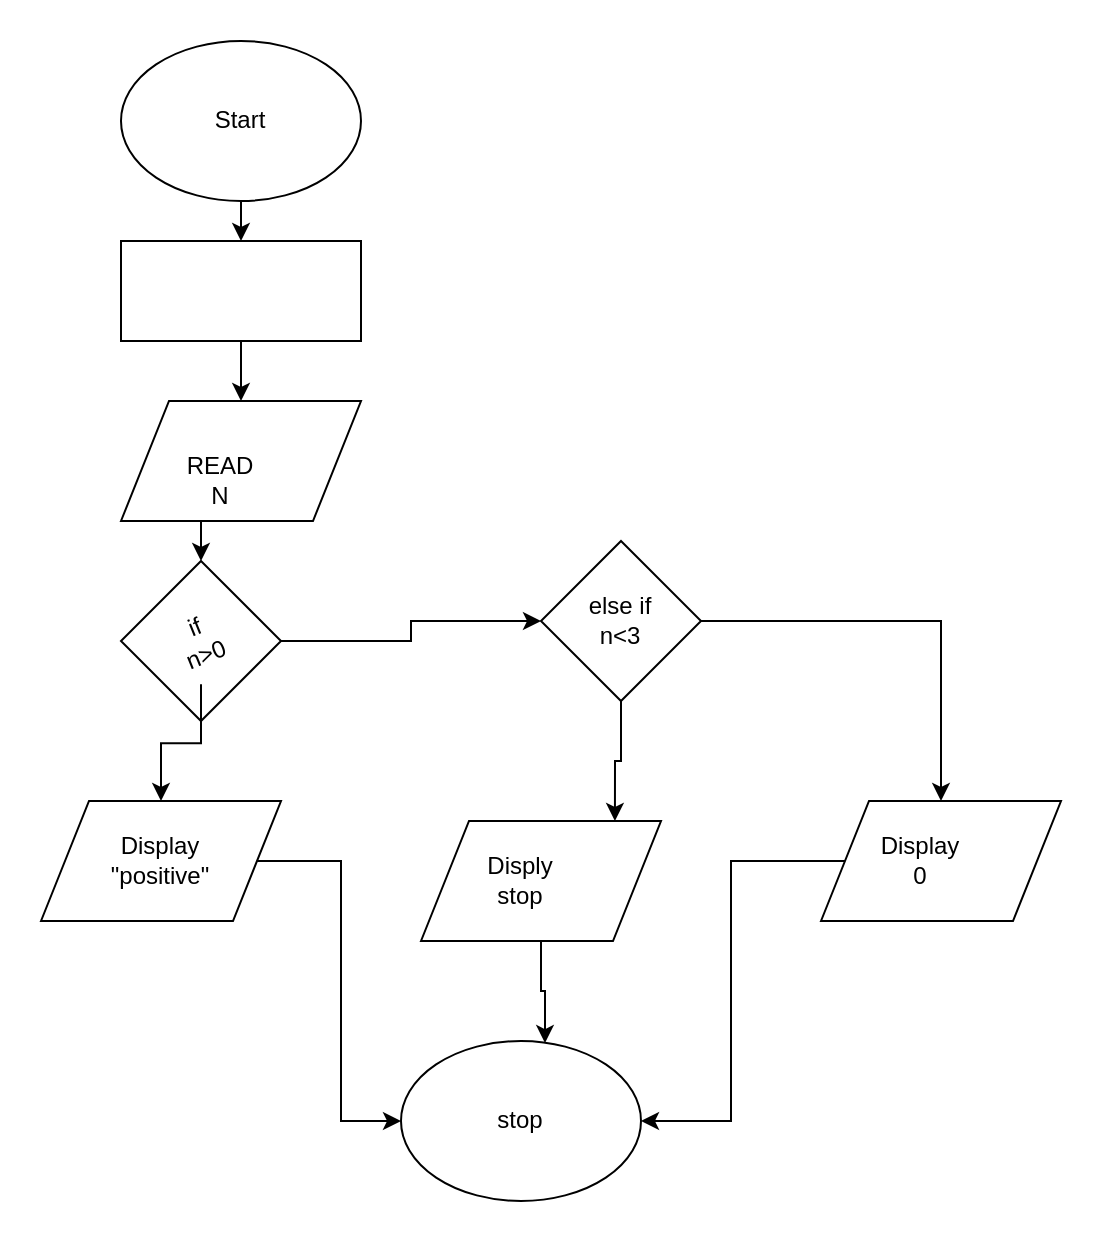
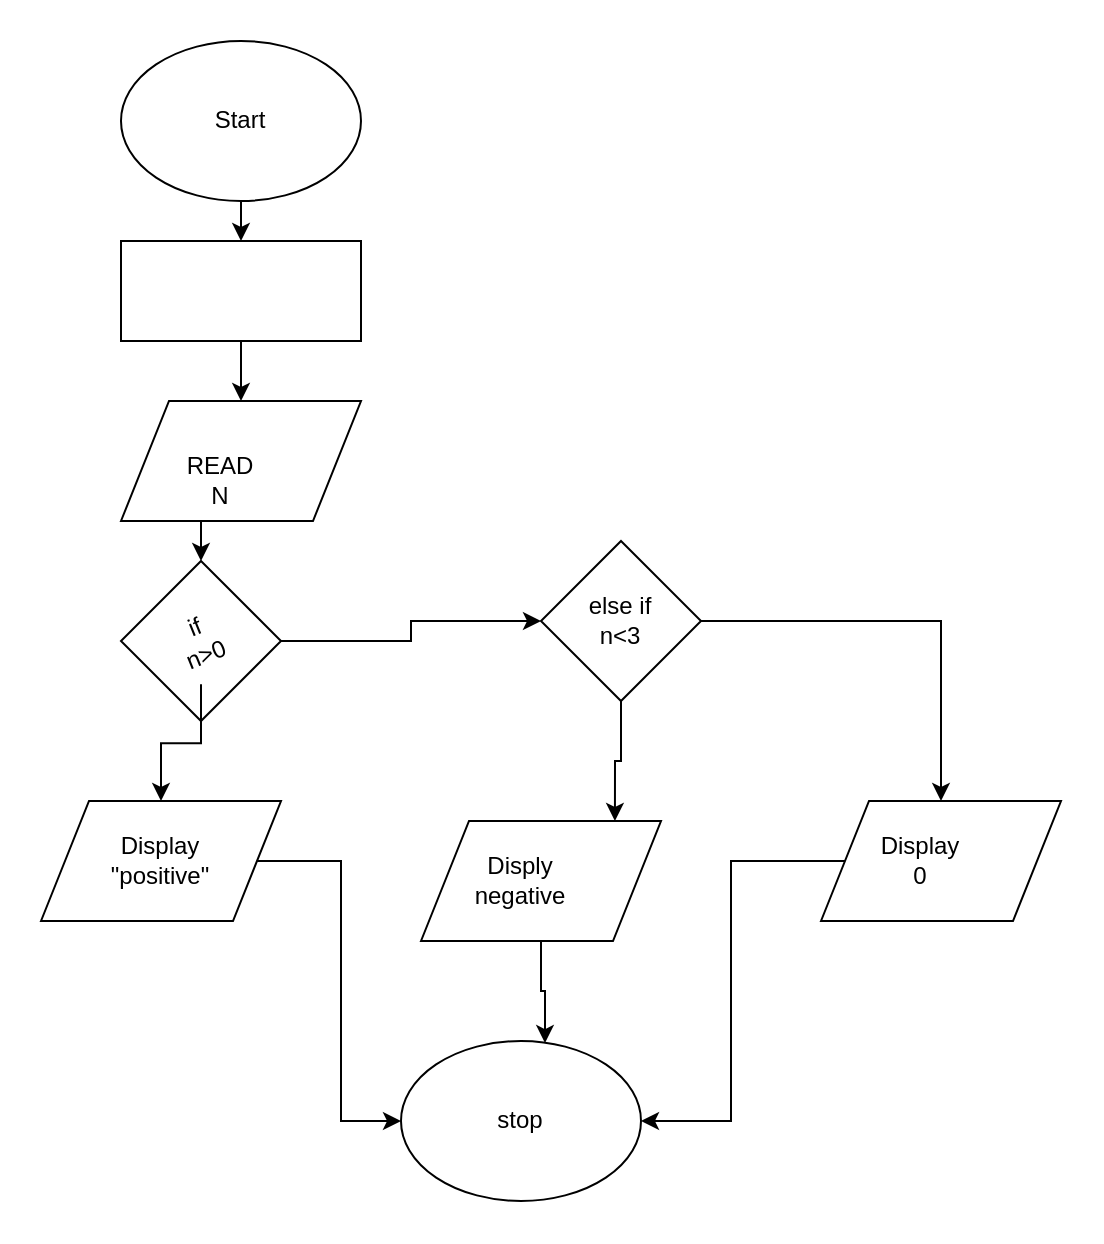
(521, 881) -> (521, 881)
